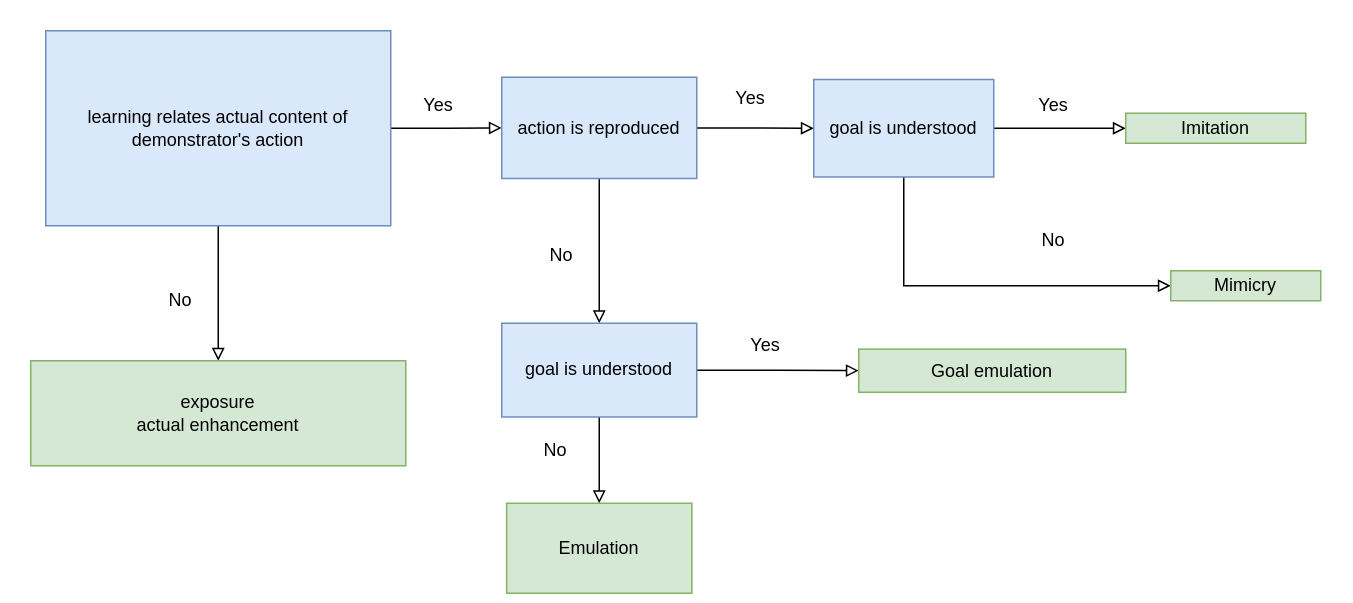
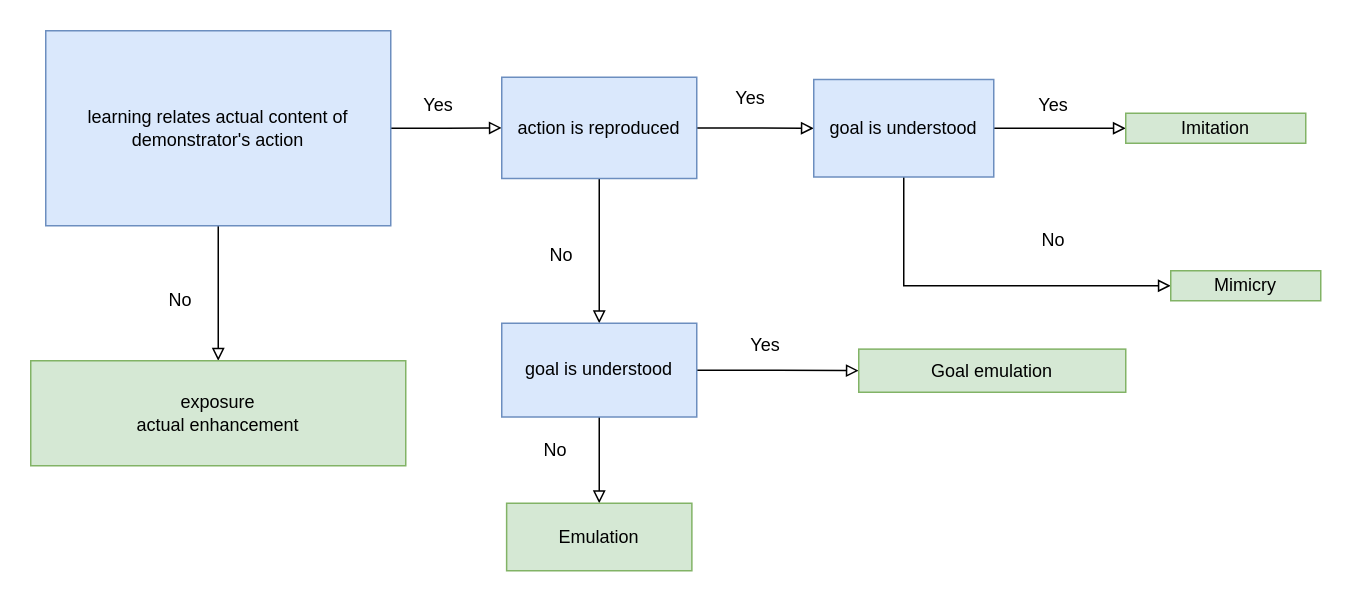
(599, 548) -> (599, 537)
